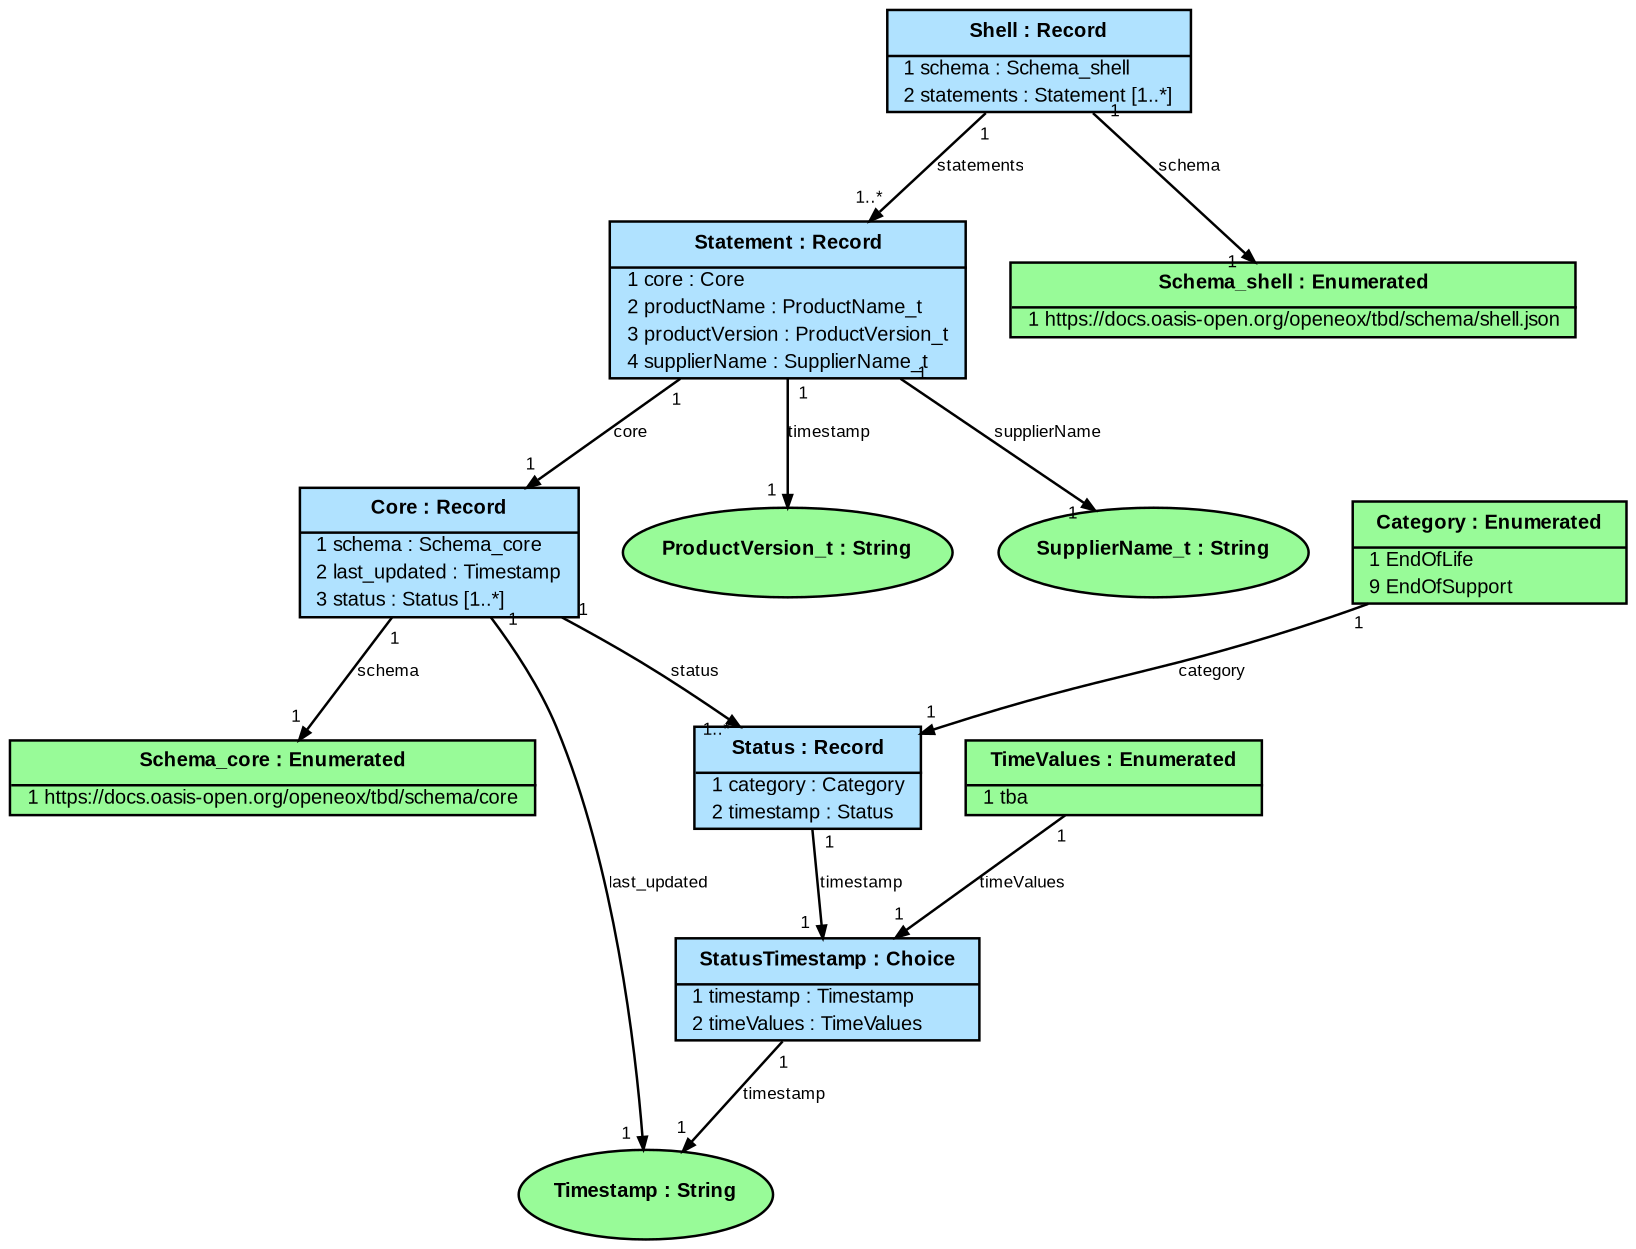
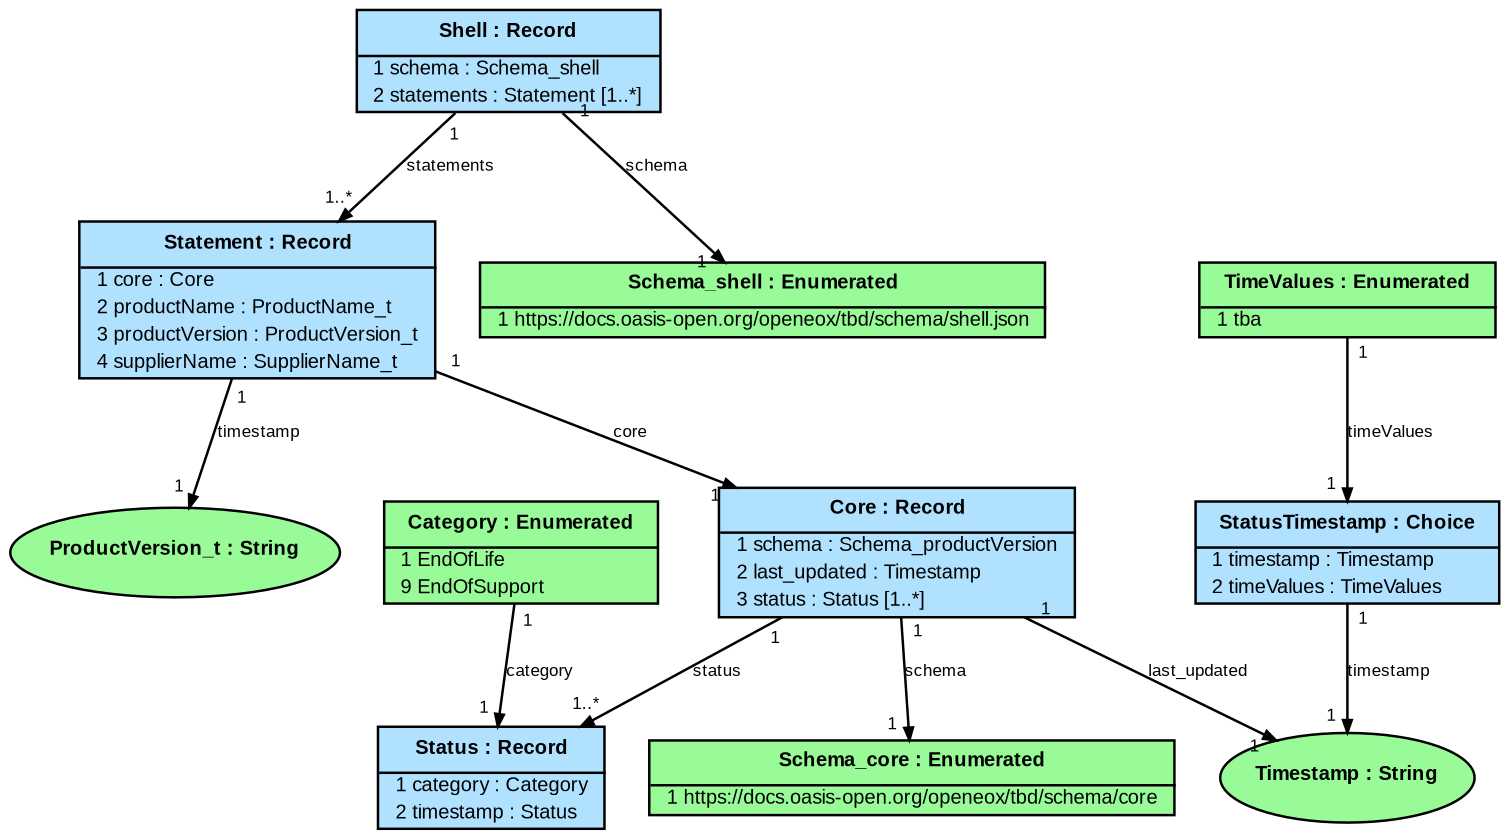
(429, 545) -> (898, 545)
(1154, 553) -> none
(817, 877) -> none
